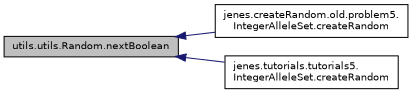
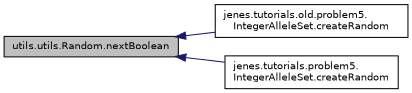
(312, 21) -> (312, 21)
(312, 72) -> (312, 72)
